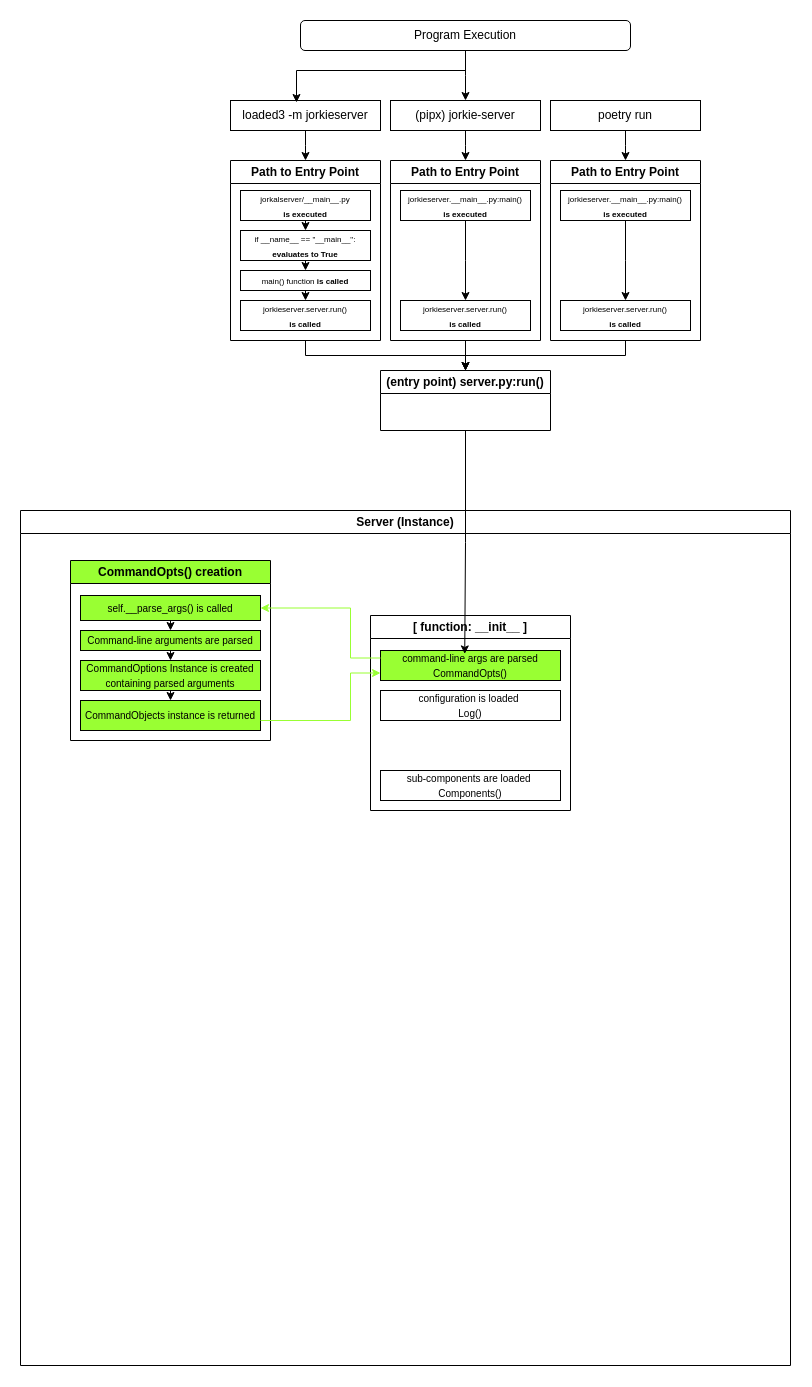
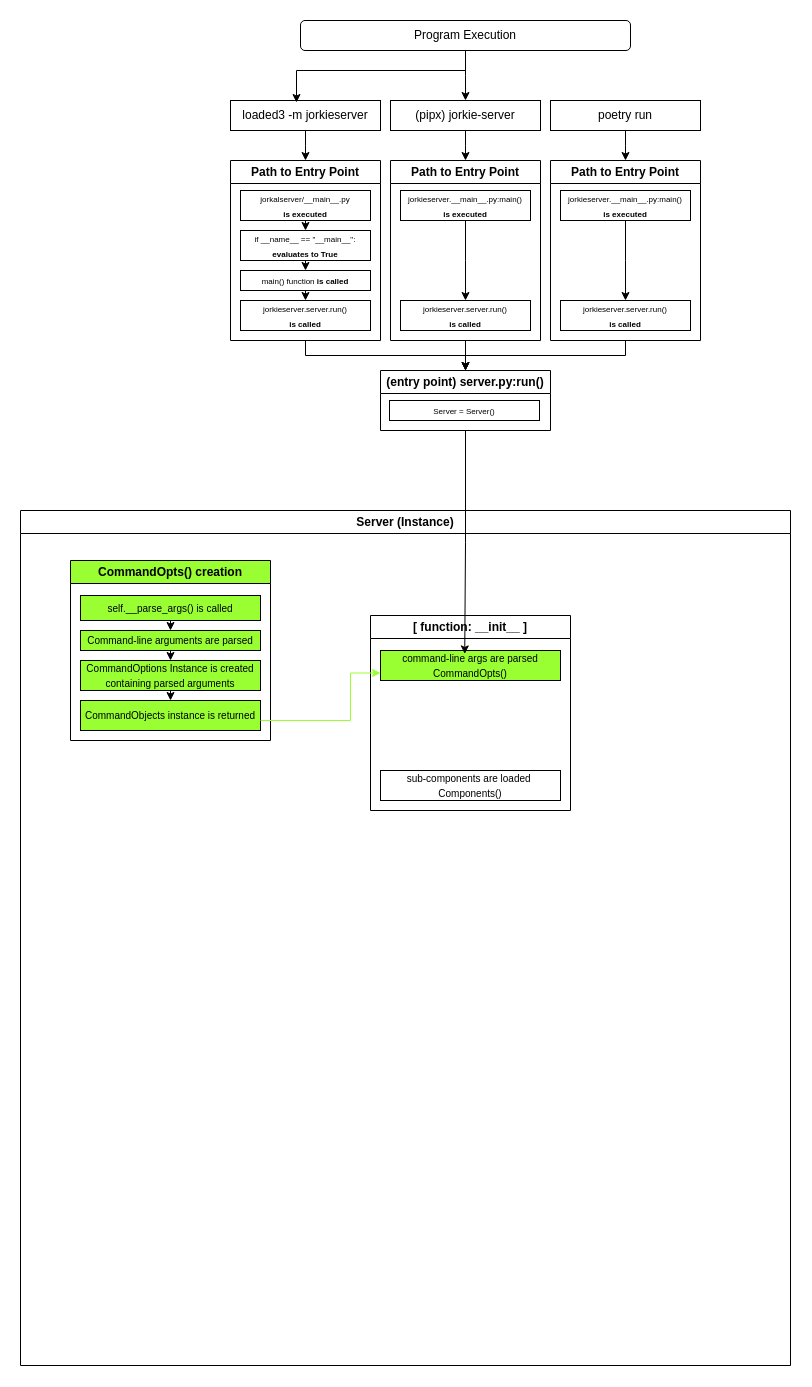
none -> (465, 411)
(349, 608) -> none
(471, 706) -> none
